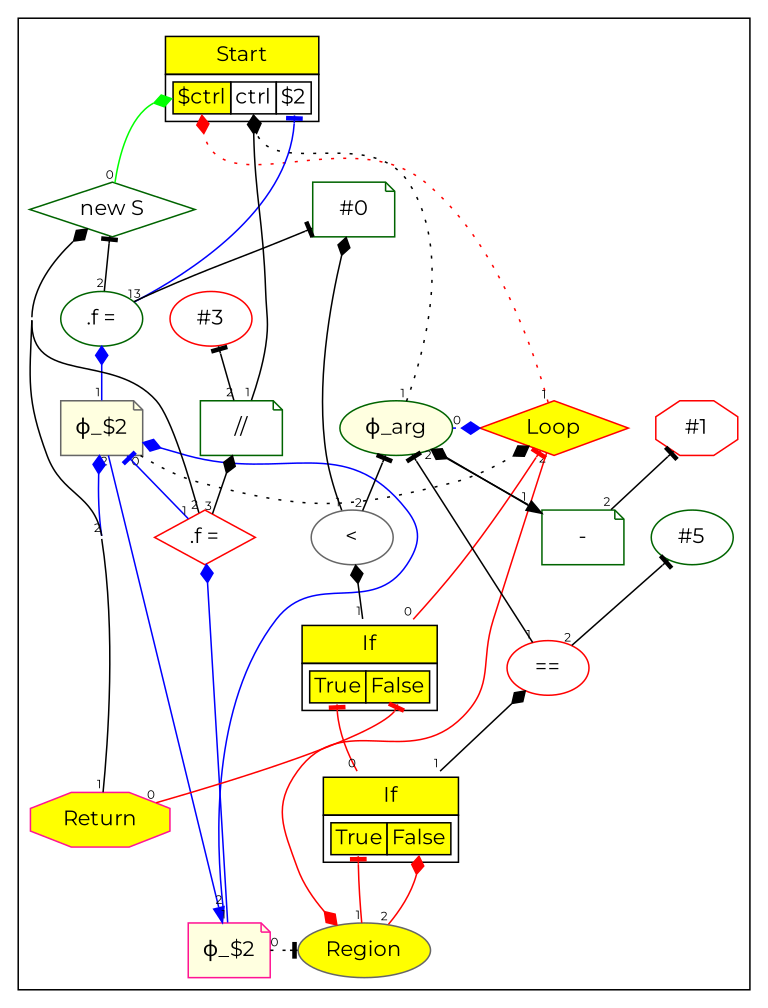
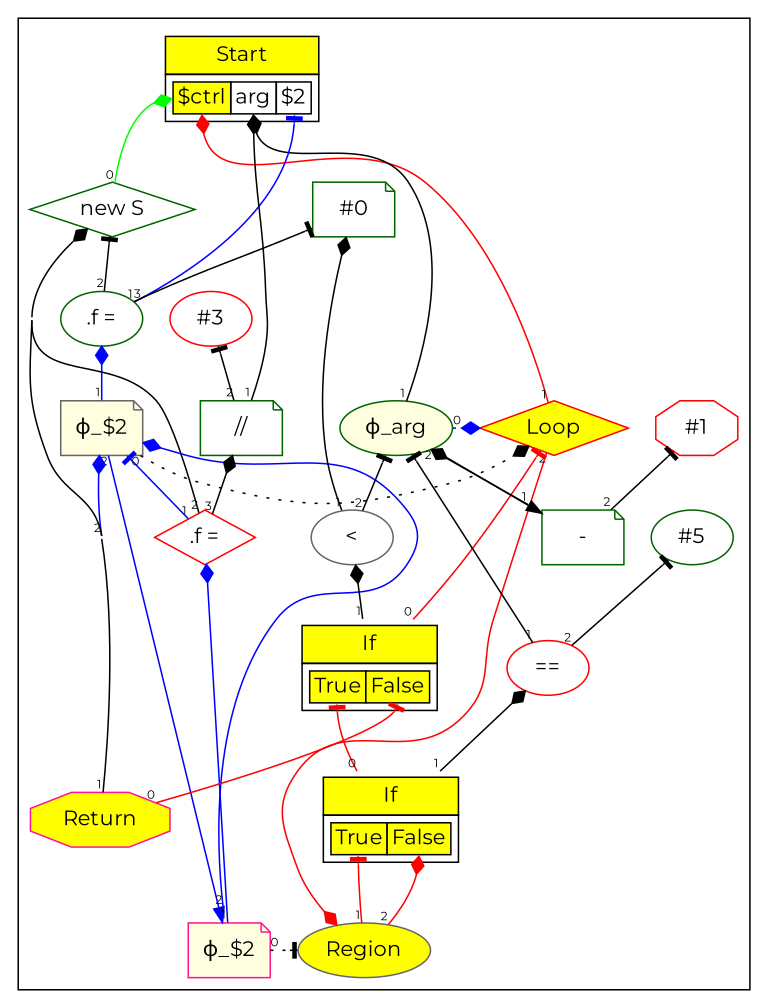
(254, 97) -> (254, 97)
(431, 188) -> (431, 188)
(421, 208) -> (421, 208)
